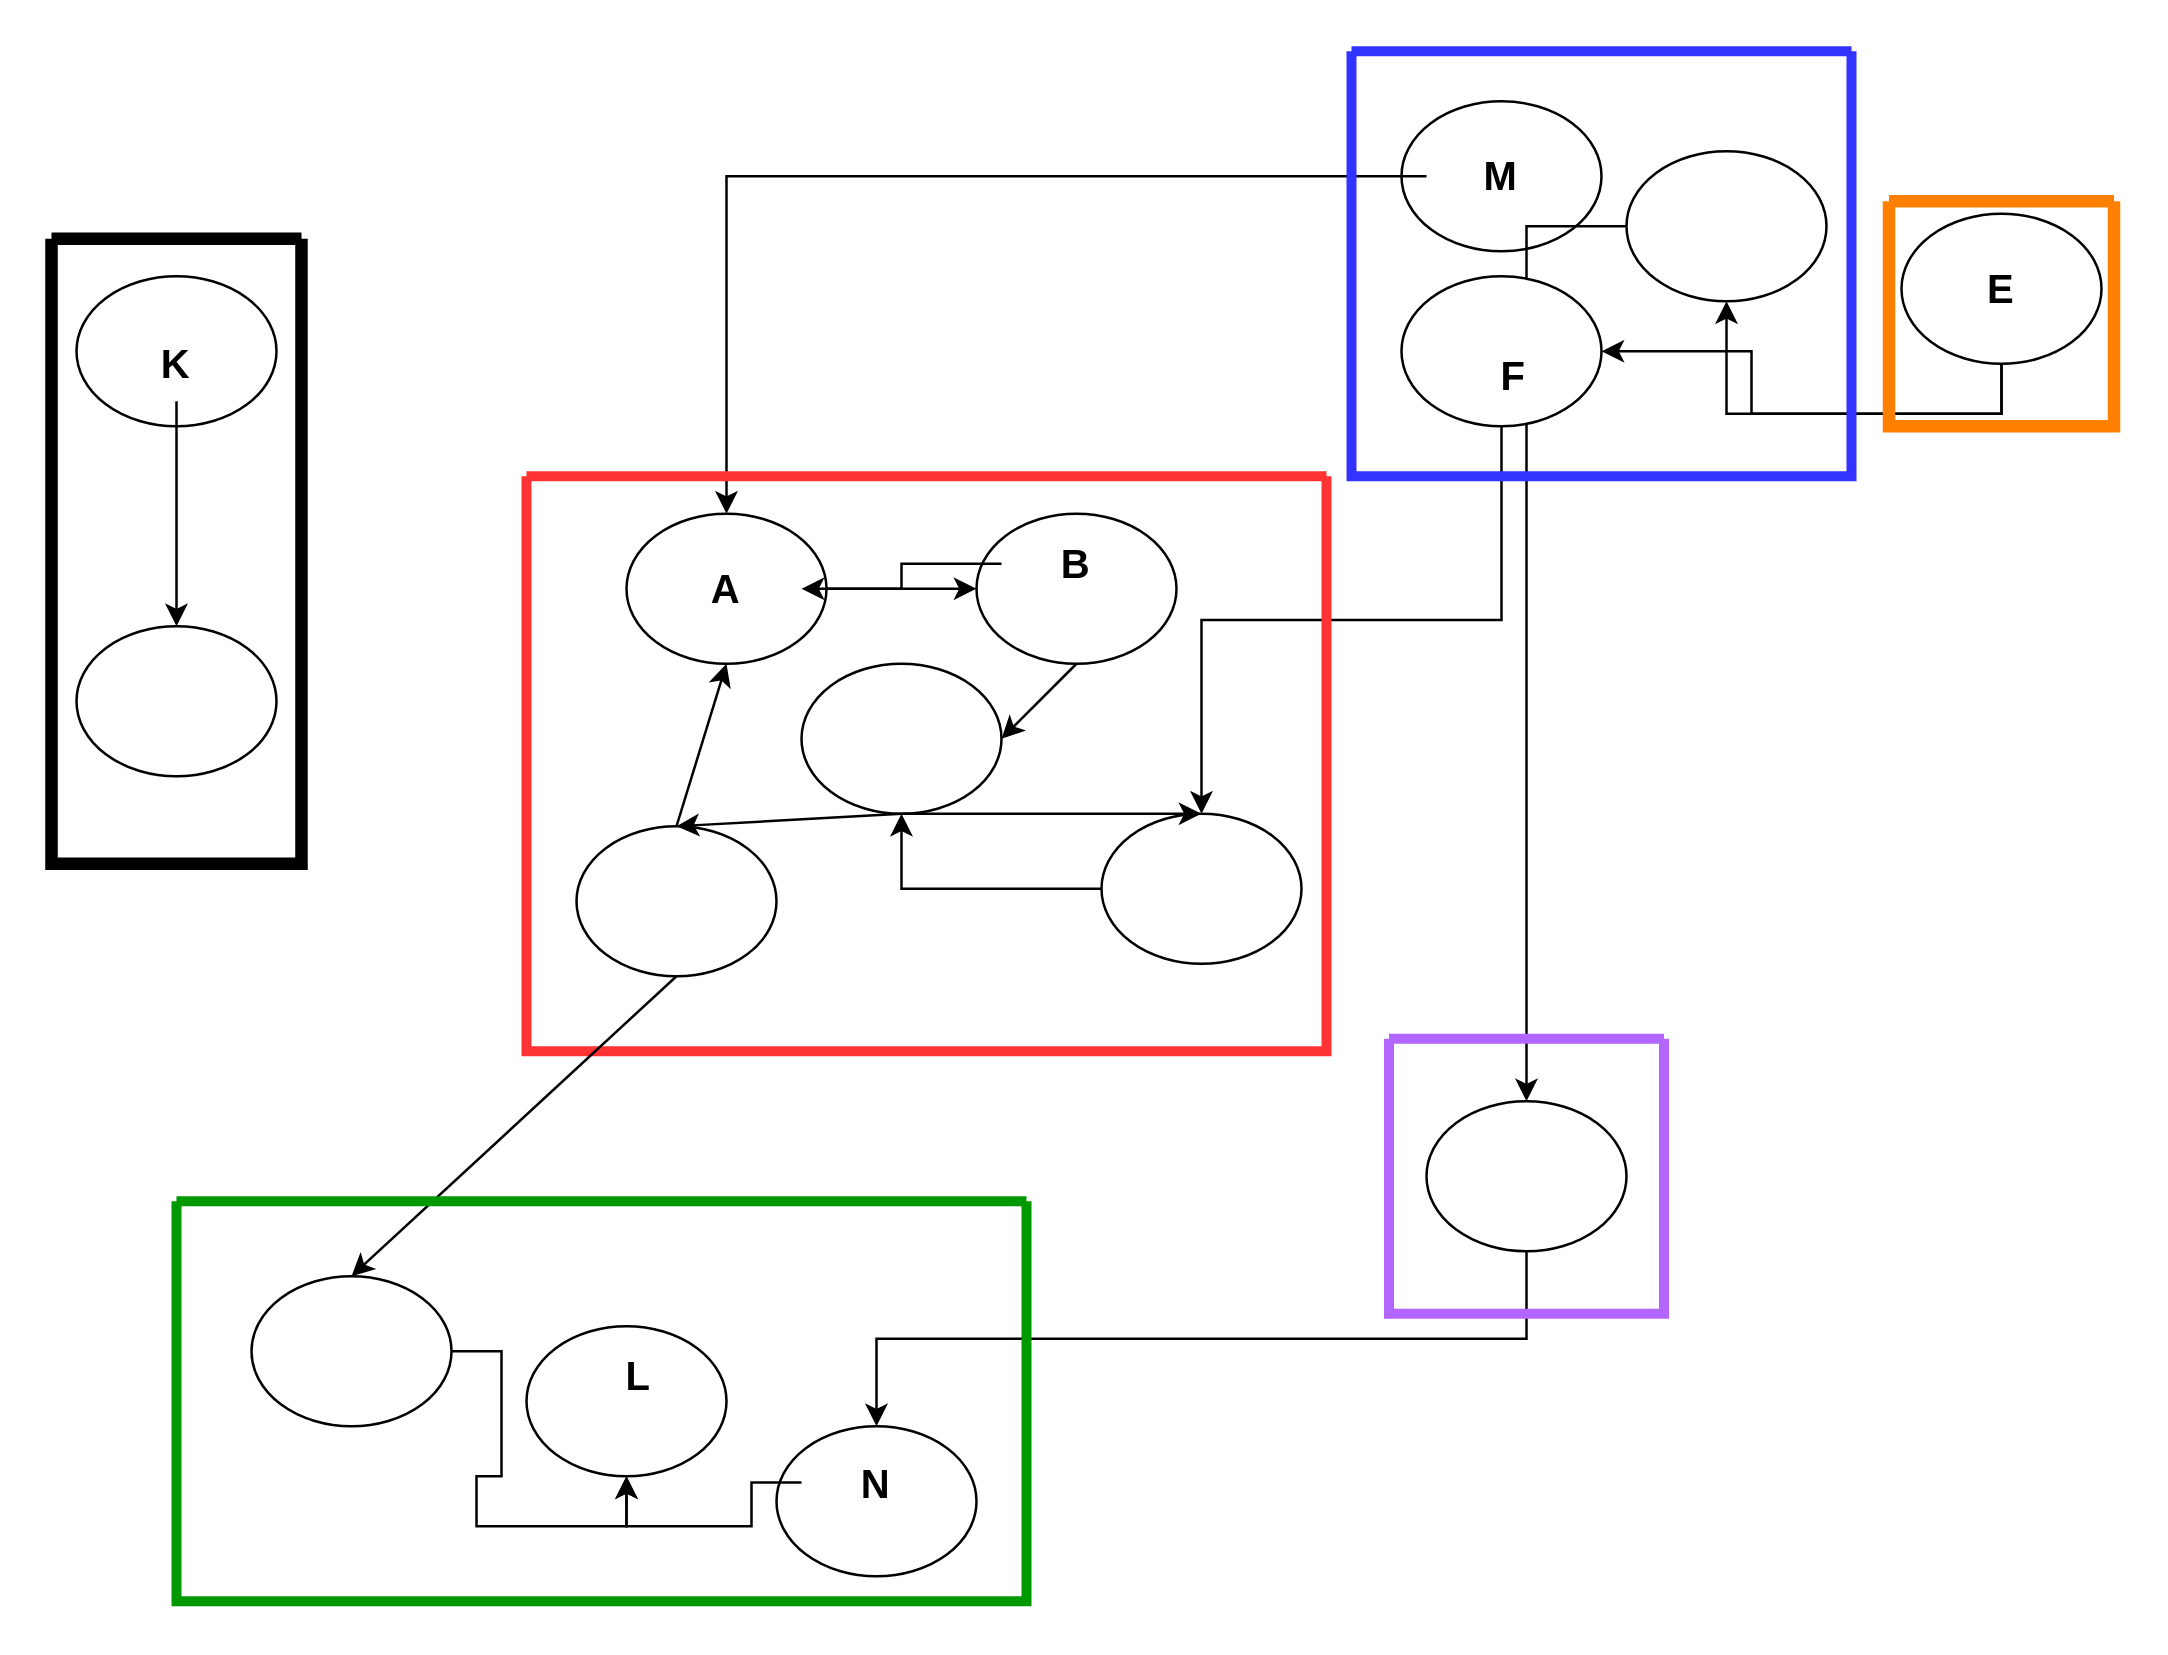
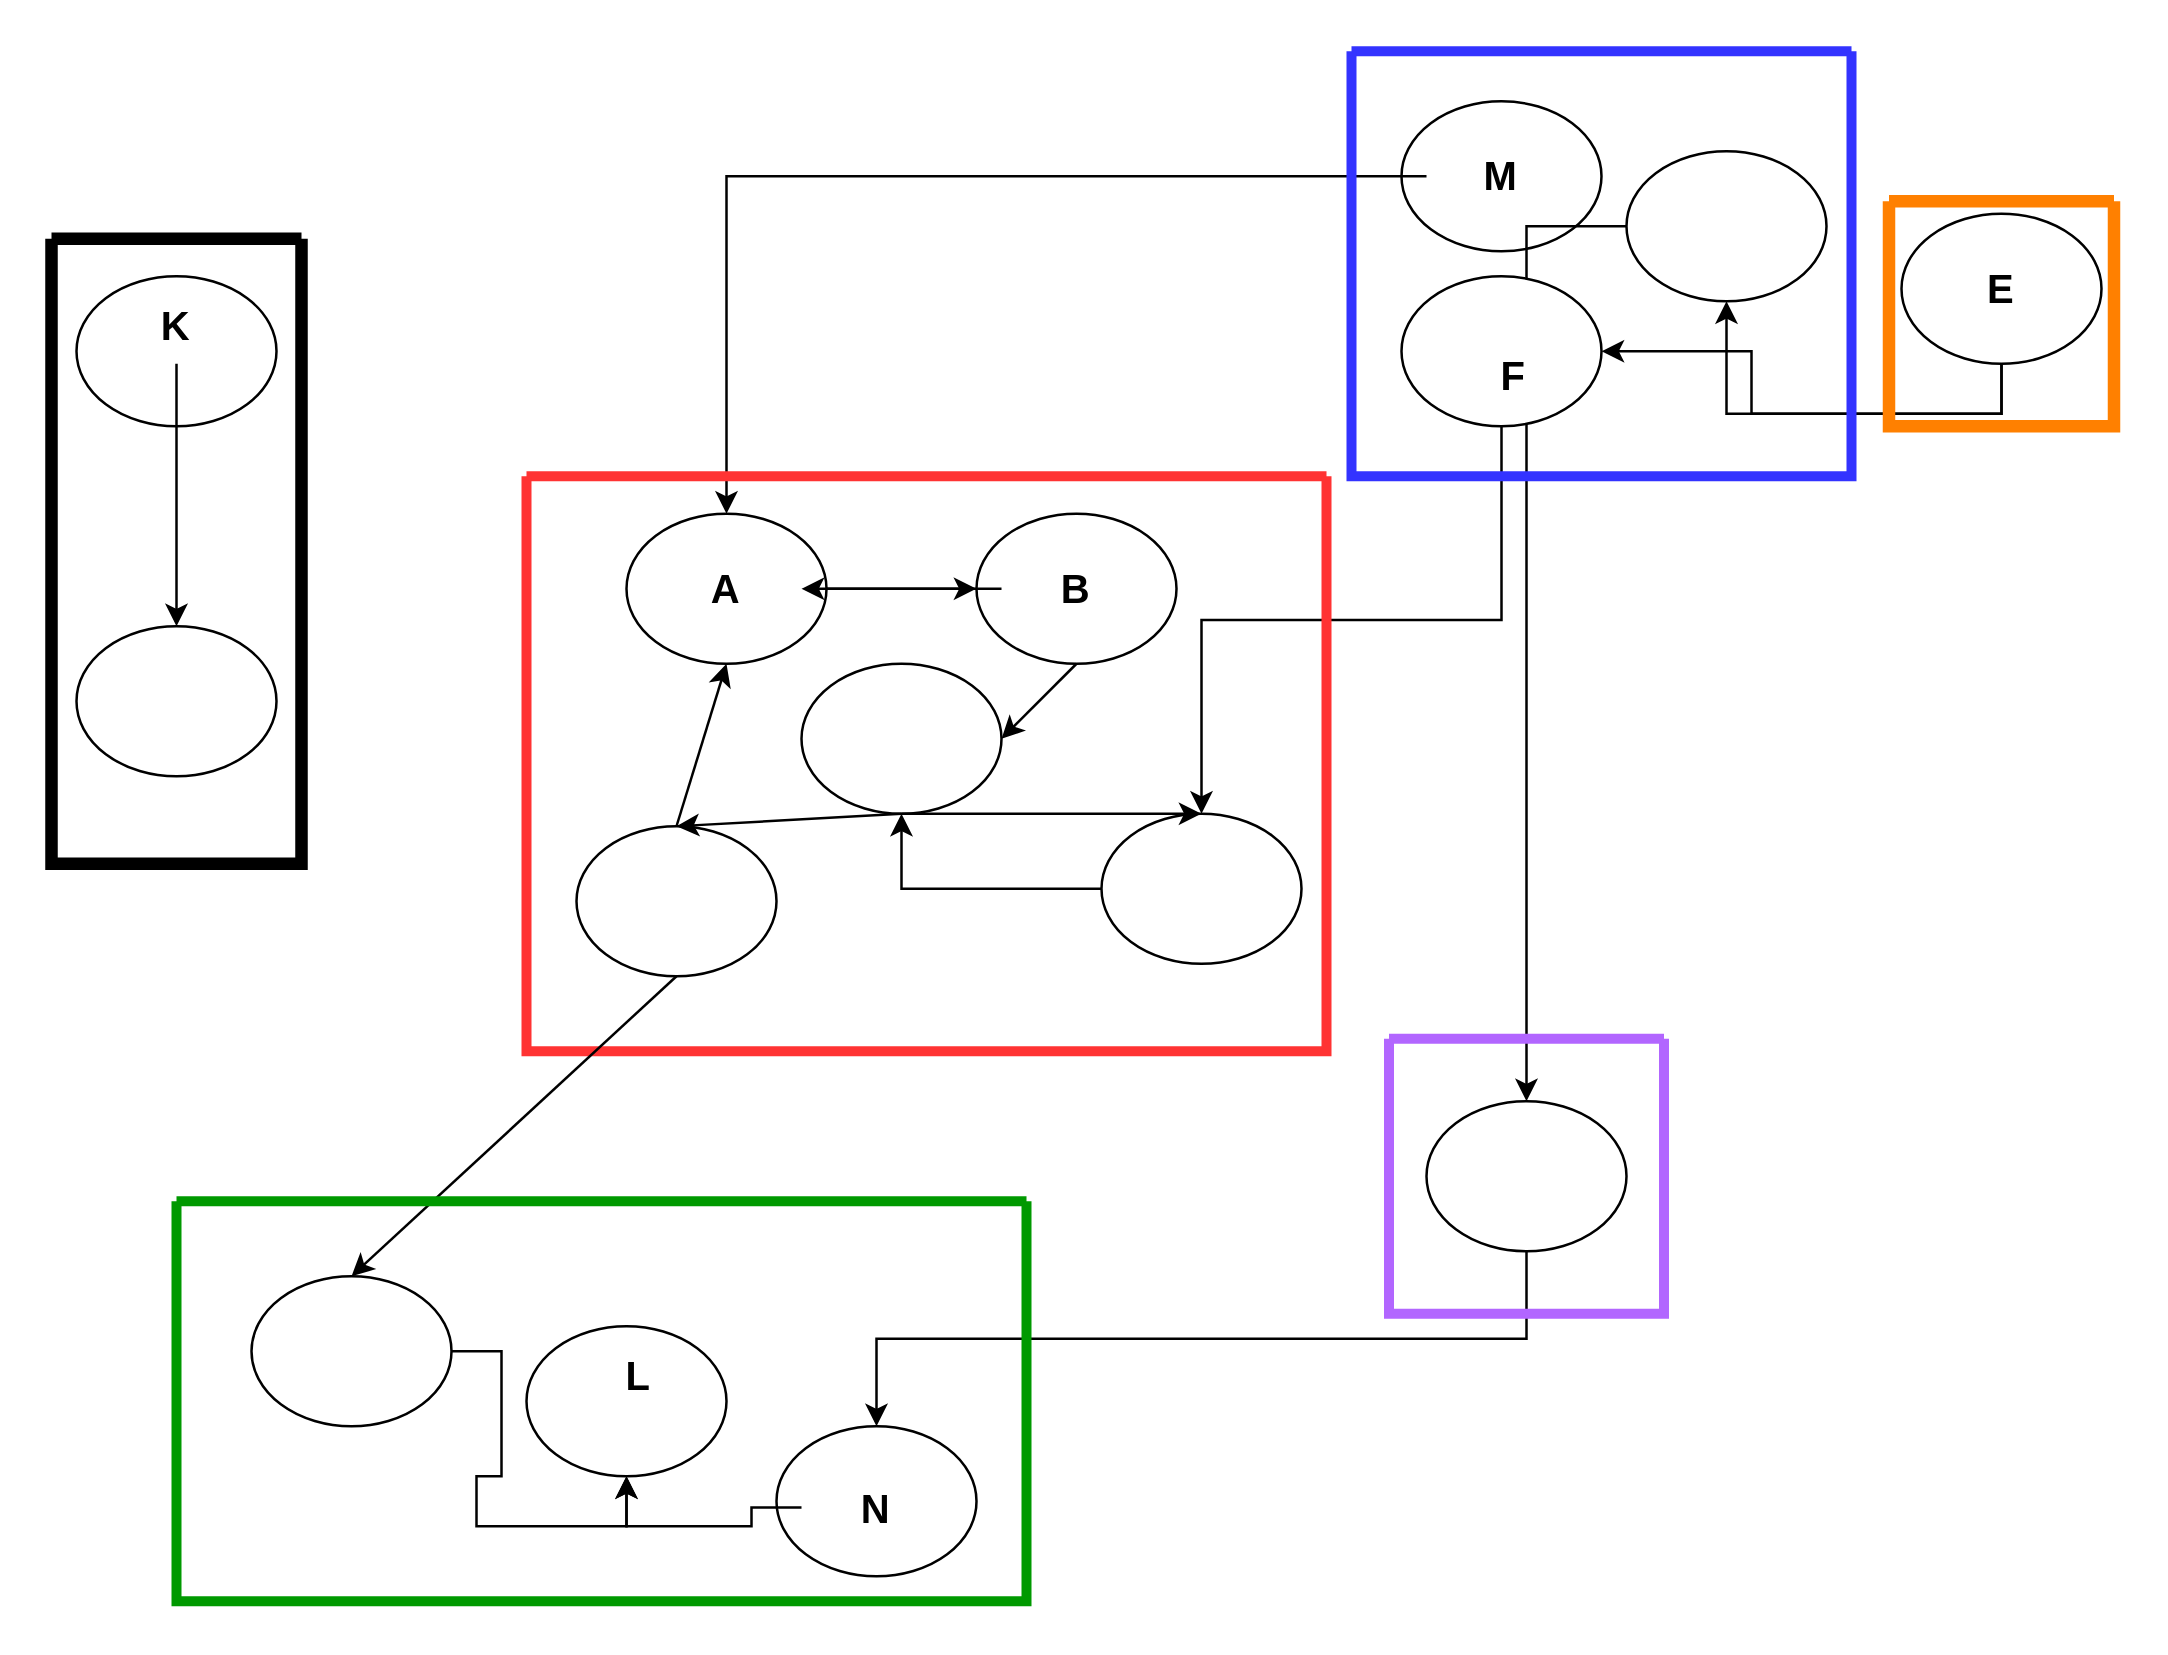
(176, 364) -> (176, 326)
(1076, 564) -> (1076, 589)
(876, 1483) -> (876, 1508)
